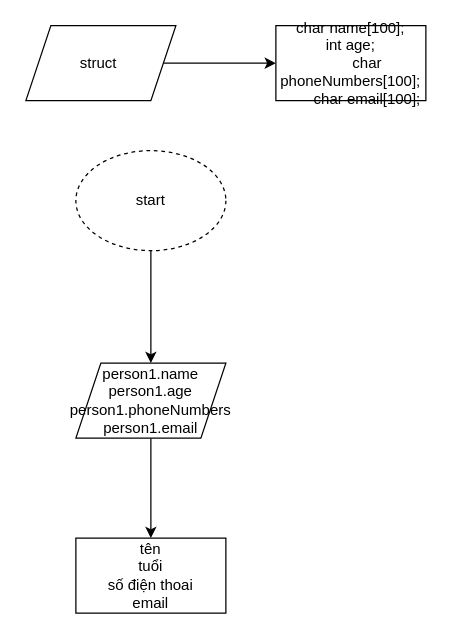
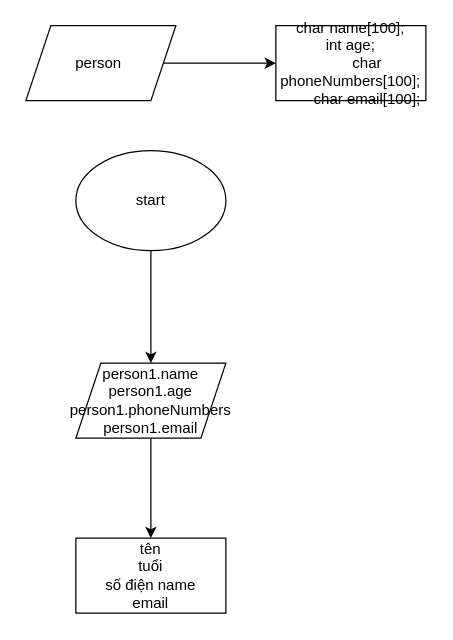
(101, 63) -> (101, 63)
(151, 201) -> (151, 201)
(151, 576) -> (151, 576)
